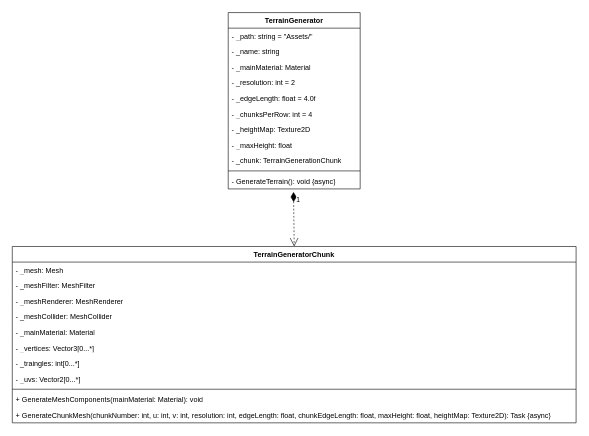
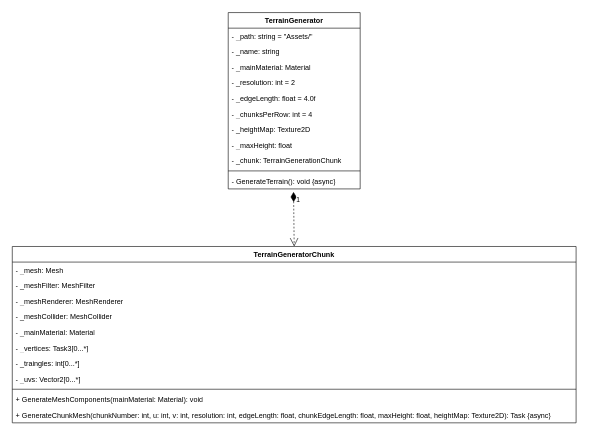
(64, 348) -> (60, 348)
